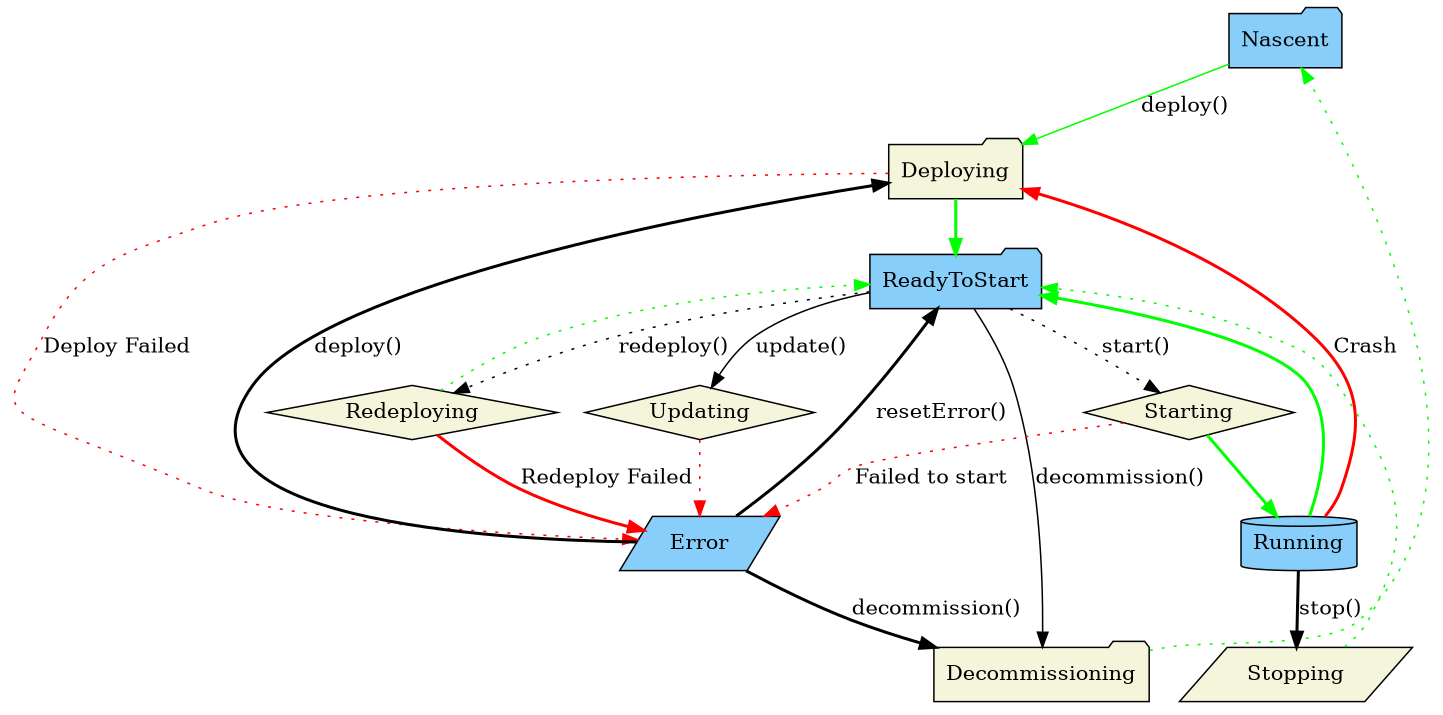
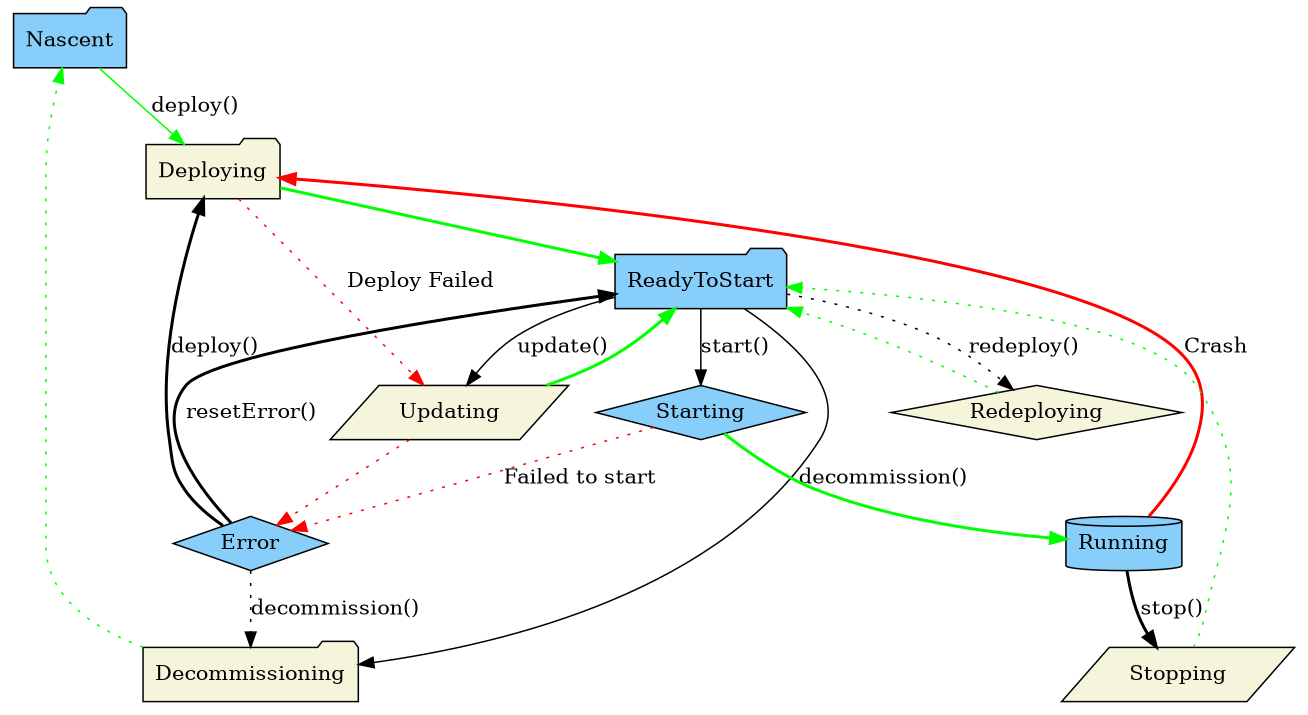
(102, 267) -> (326, 287)
(1079, 345) -> (701, 339)
(1252, 349) -> (608, 359)
(700, 413) -> (449, 413)
(1189, 413) -> (701, 413)
(527, 492) -> none
(700, 544) -> (251, 544)
(831, 612) -> (251, 601)
